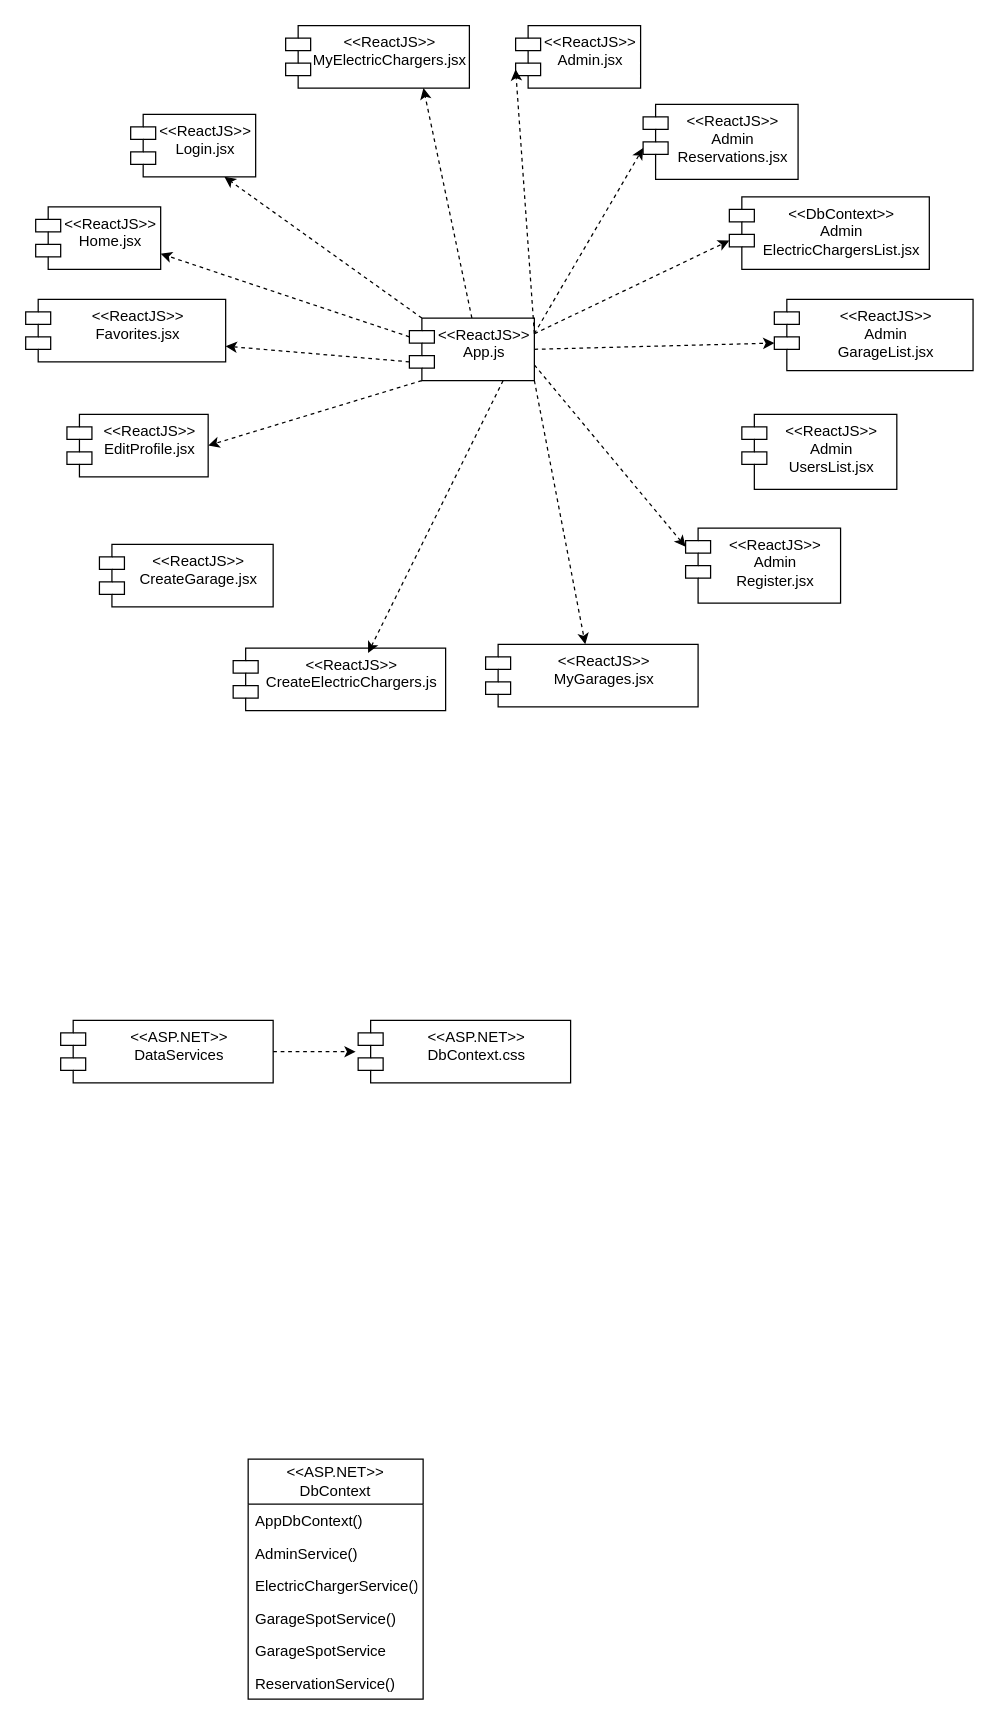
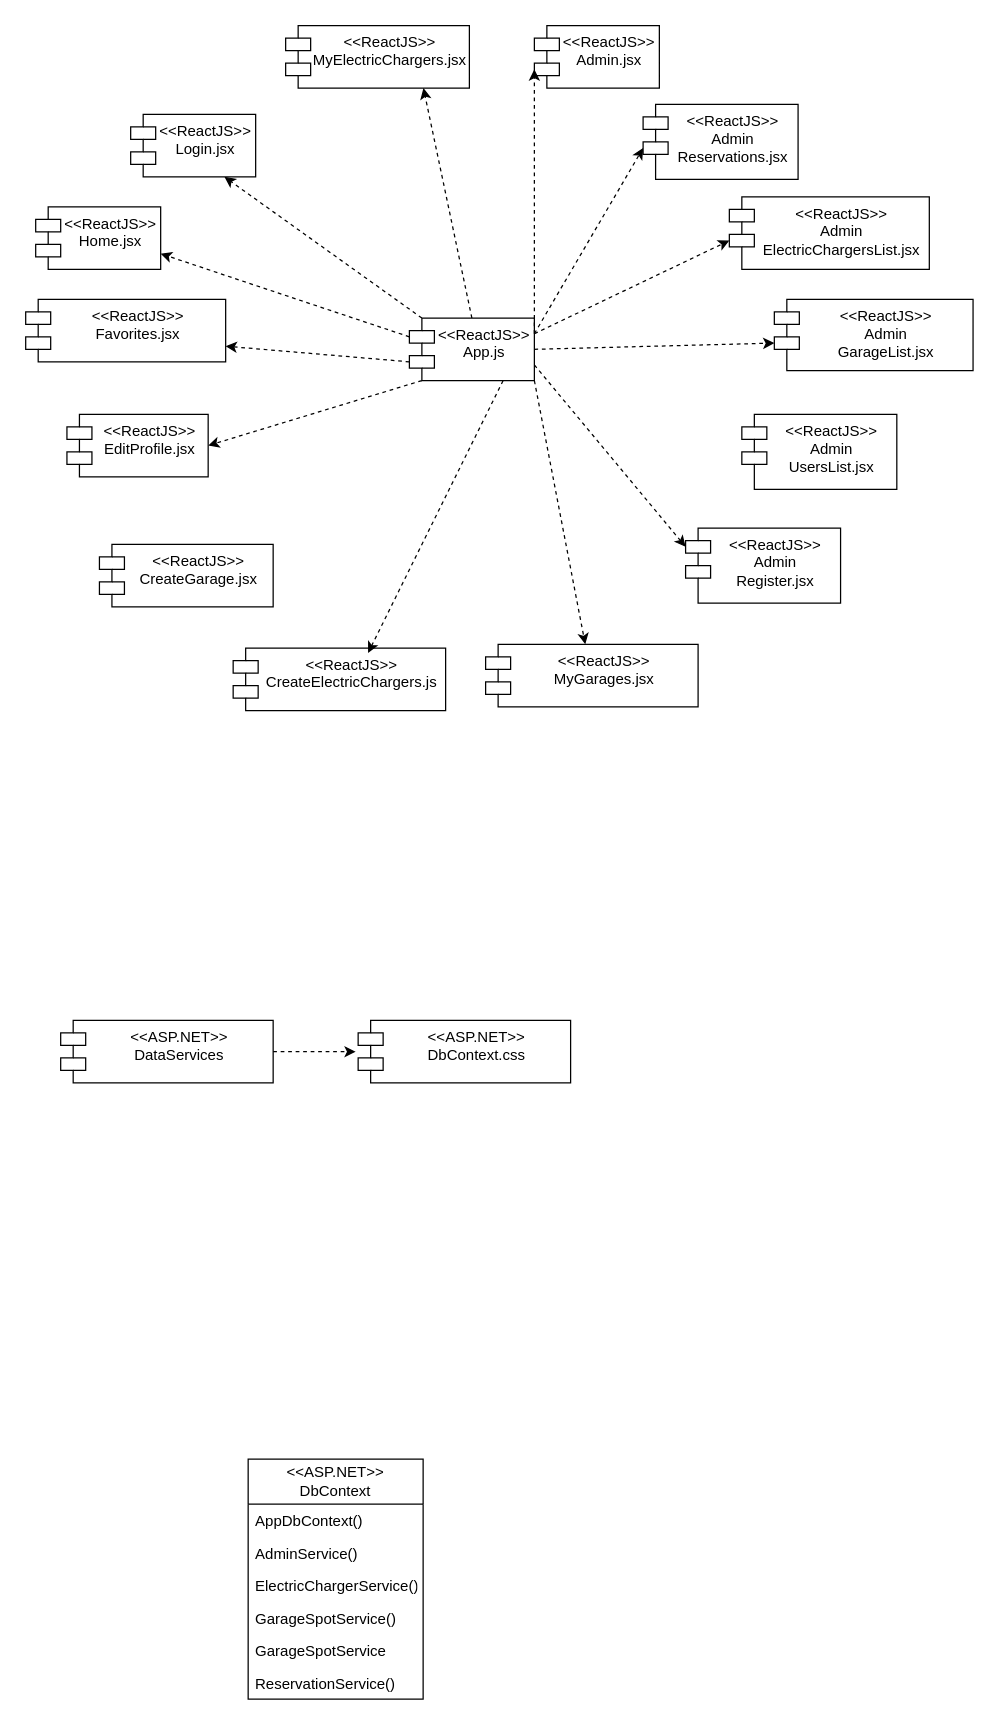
(578, 57) -> (597, 57)
(842, 242) -> (842, 242)
